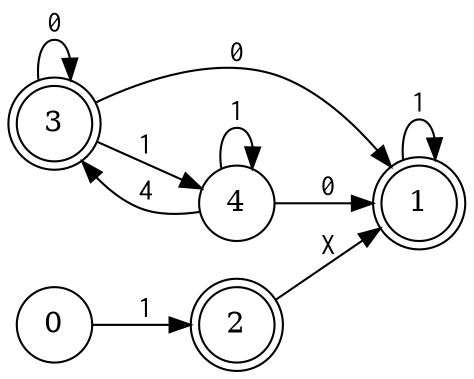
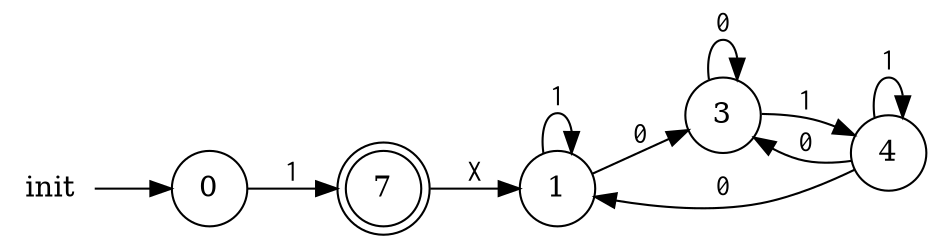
(247, 69) -> (631, 156)
(54, 124) -> (723, 115)
none -> (51, 189)
(146, 192) -> (806, 144)
(419, 203) -> (557, 189)
(237, 325) -> (384, 189)
